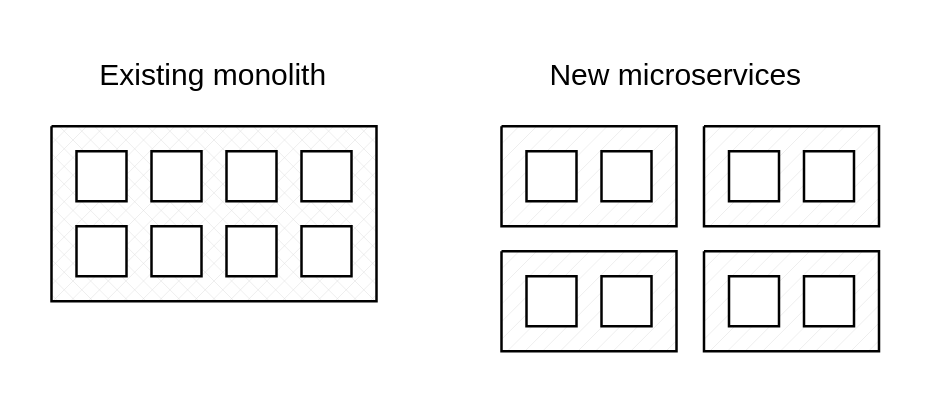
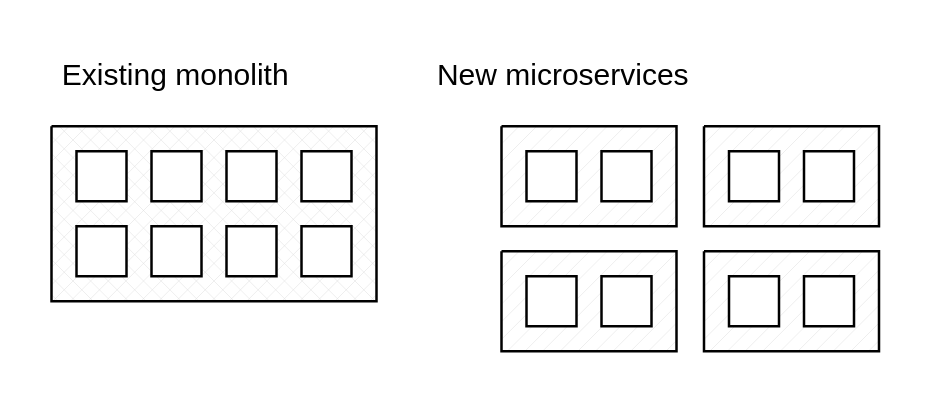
(214, 76) -> (176, 76)
(676, 76) -> (564, 76)
